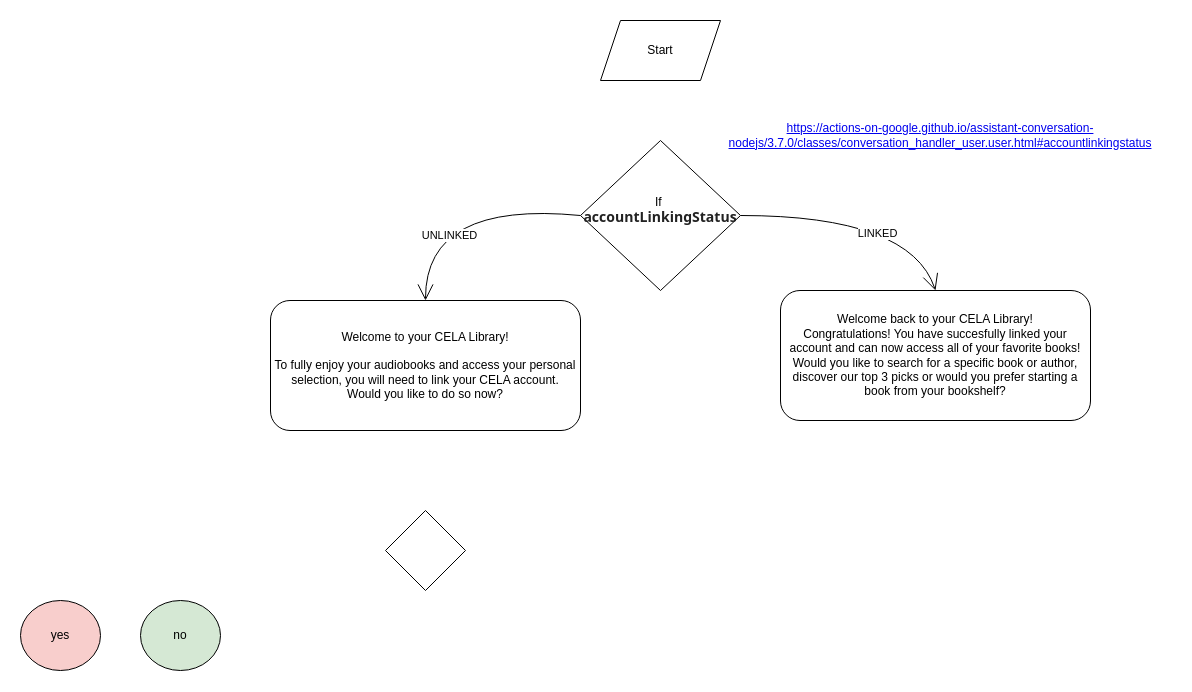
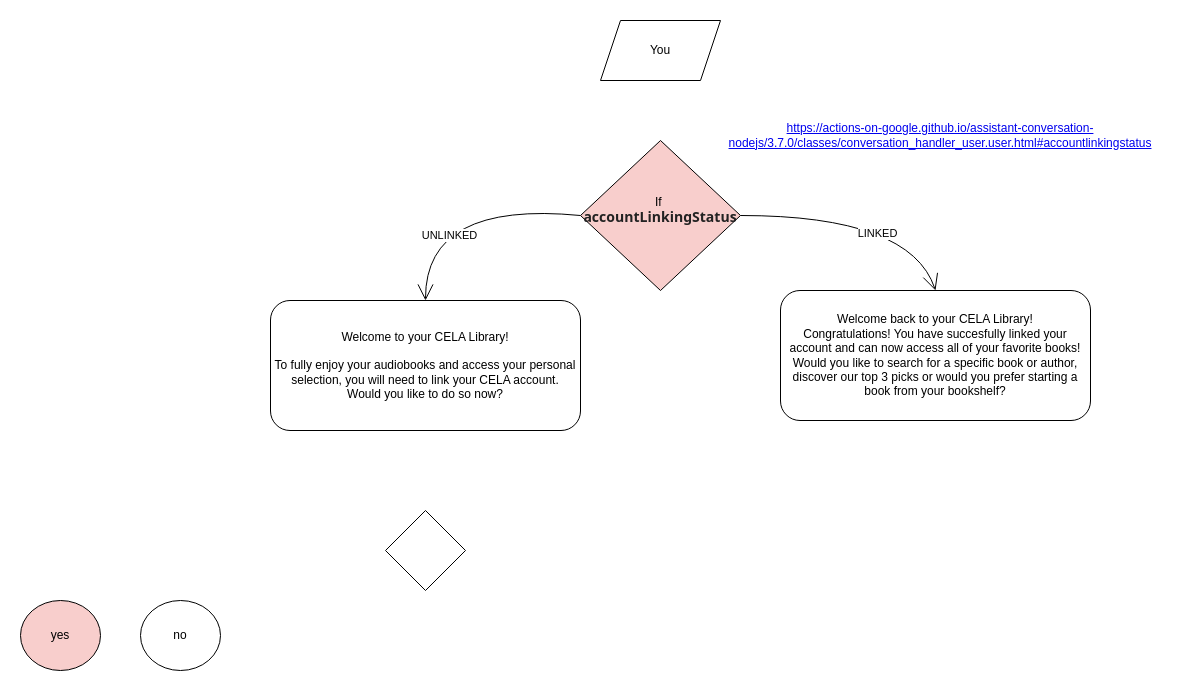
(661, 51) -> (661, 51)
(661, 216) -> (661, 216)
(181, 636) -> (181, 636)
